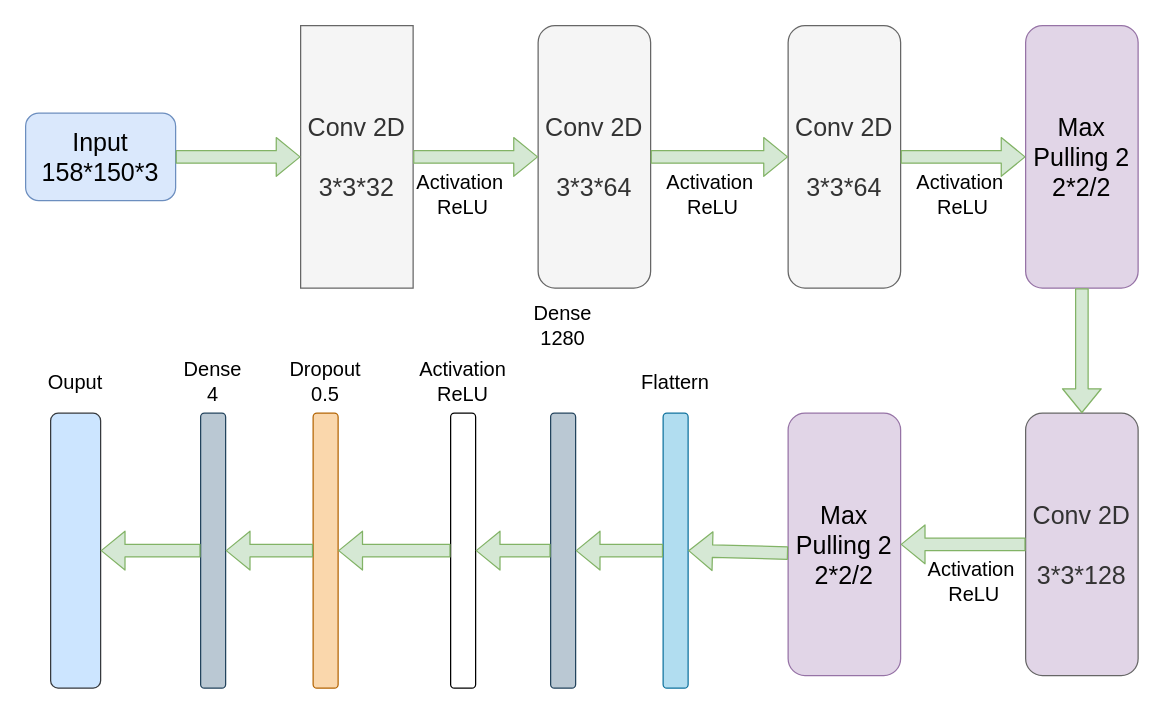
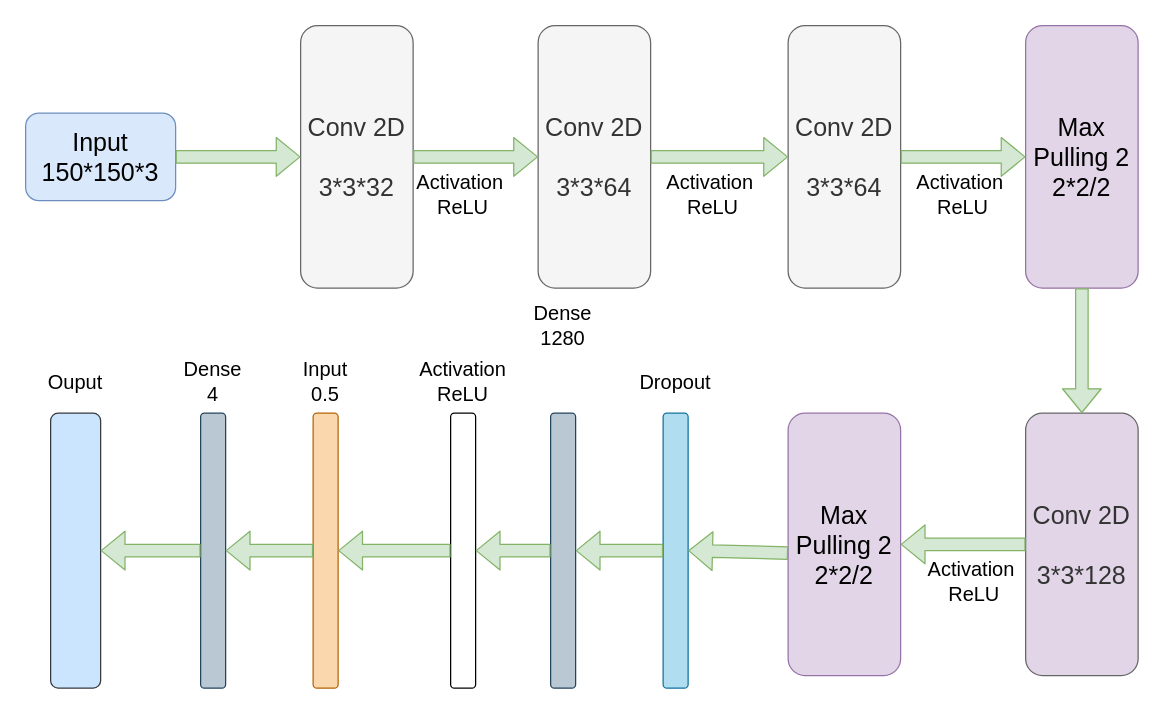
(101, 157) -> (101, 157)
(357, 157) -> (357, 157)
(326, 382) -> (326, 382)
(676, 382) -> (676, 382)
